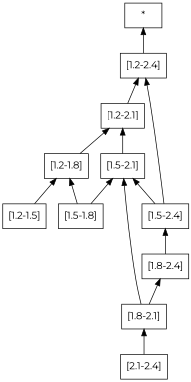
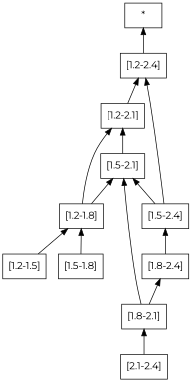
(100, 194) -> (100, 194)
